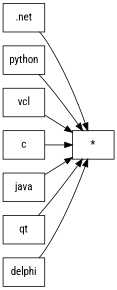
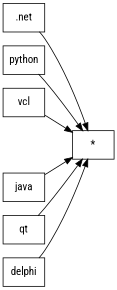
(24, 145) -> none
